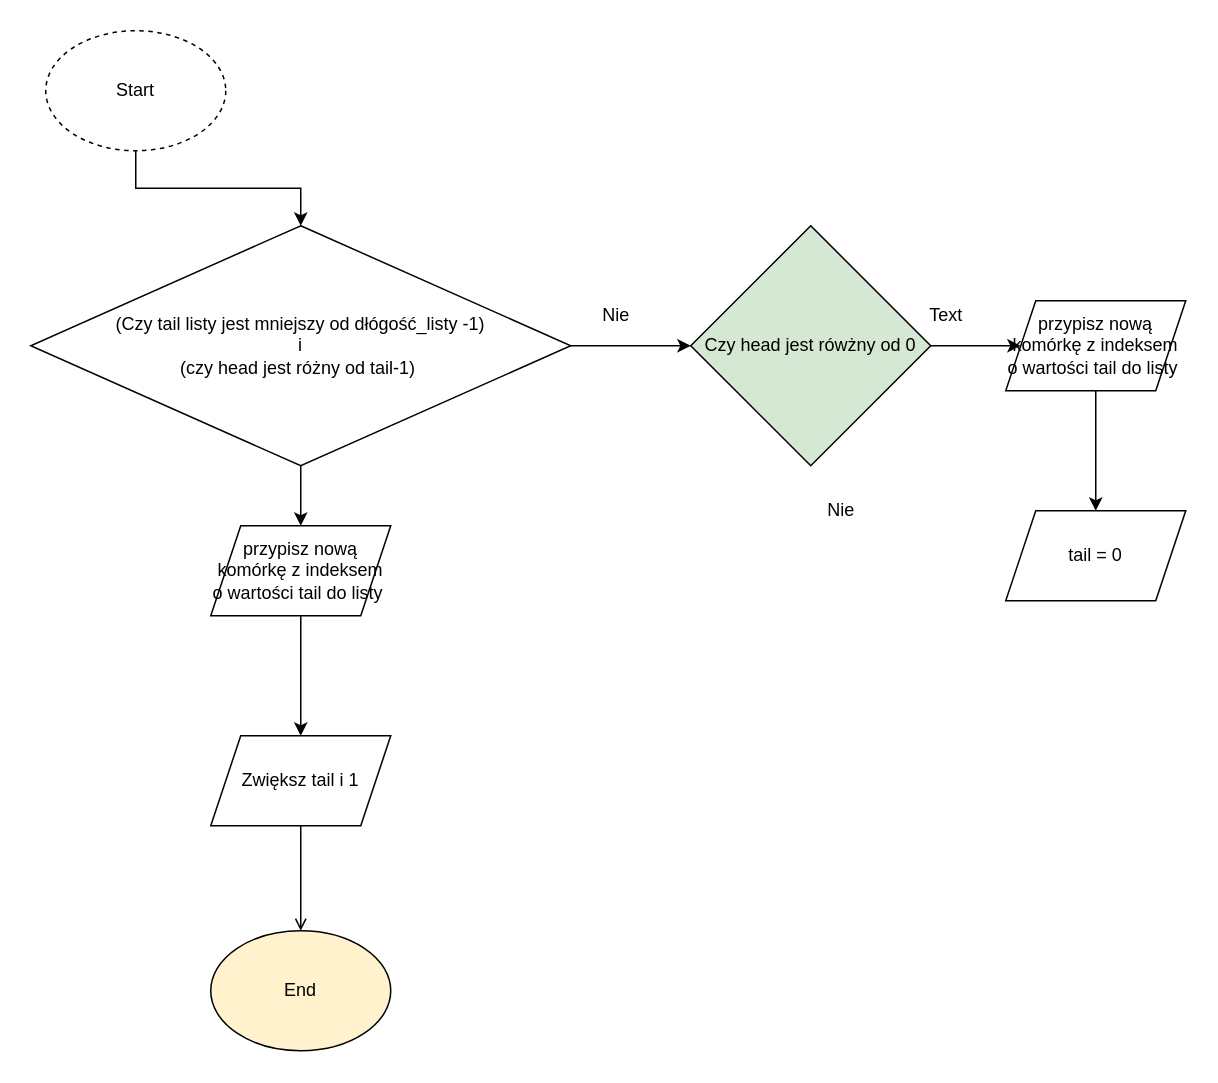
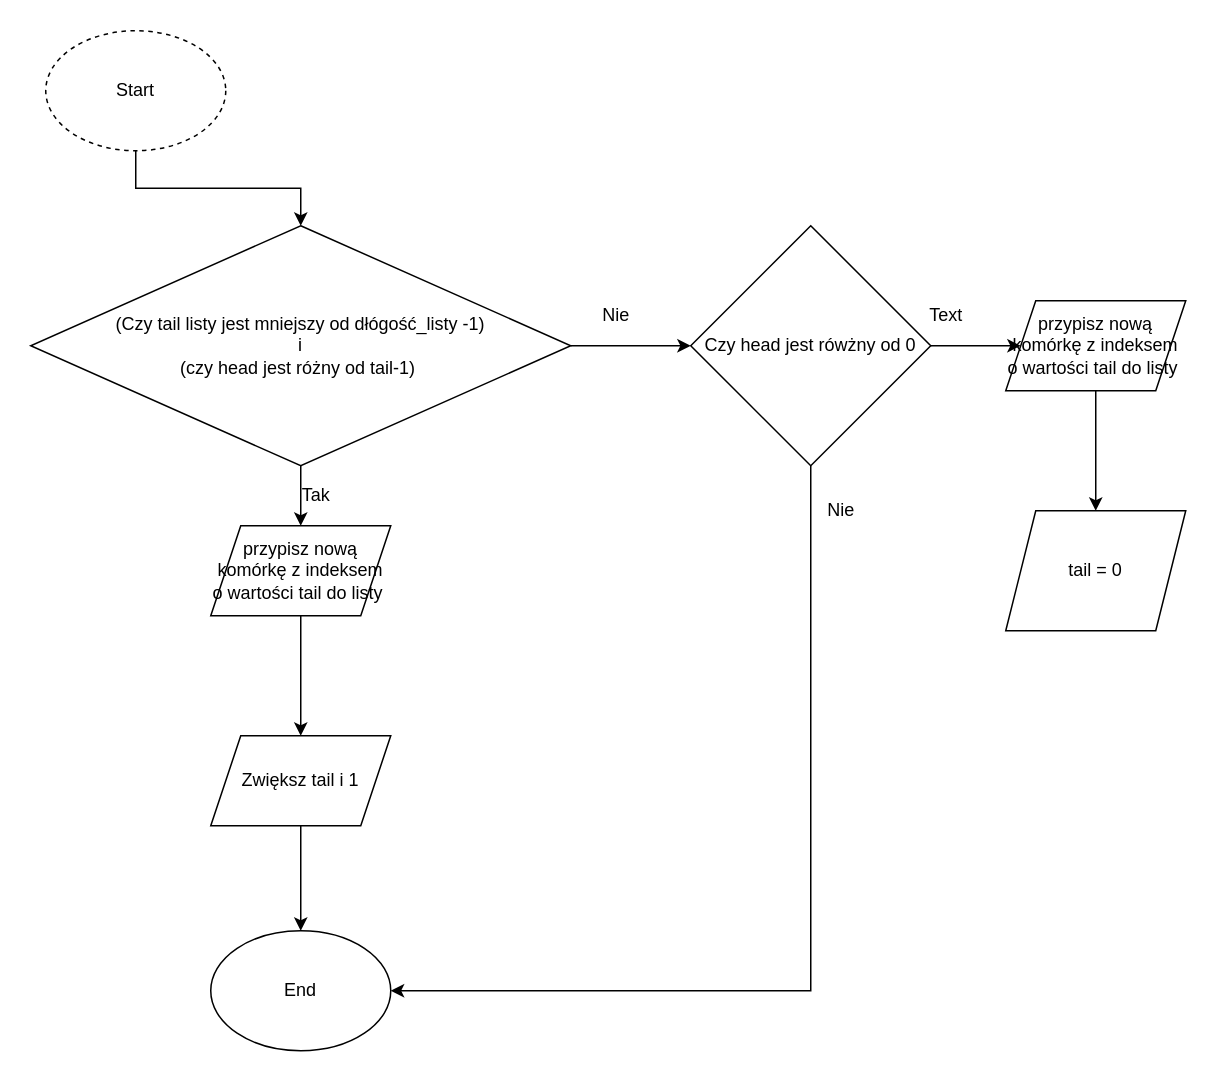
(811, 346) -> (811, 346)
none -> (316, 496)
(1096, 556) -> (1096, 571)
(301, 921) -> (301, 919)
none -> (811, 933)
(301, 991) -> (301, 991)
